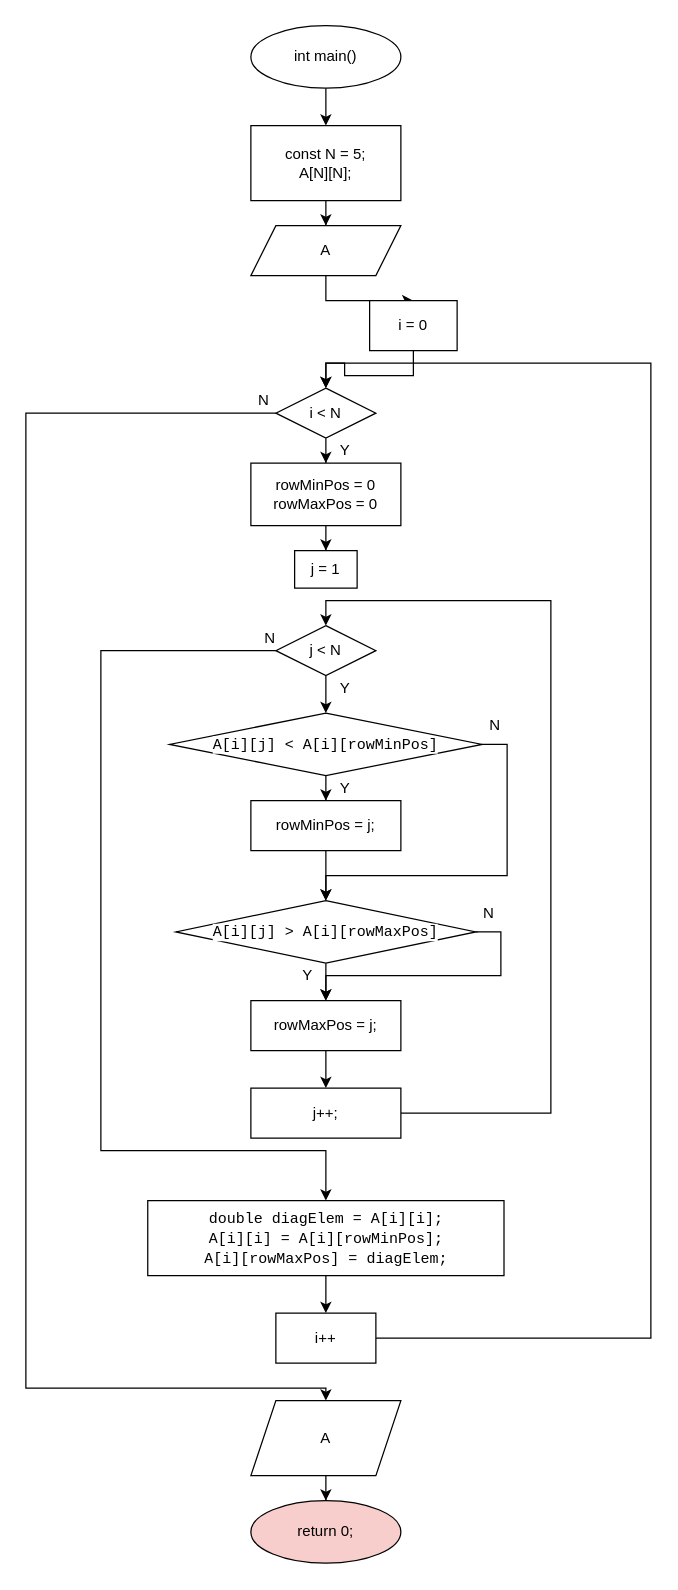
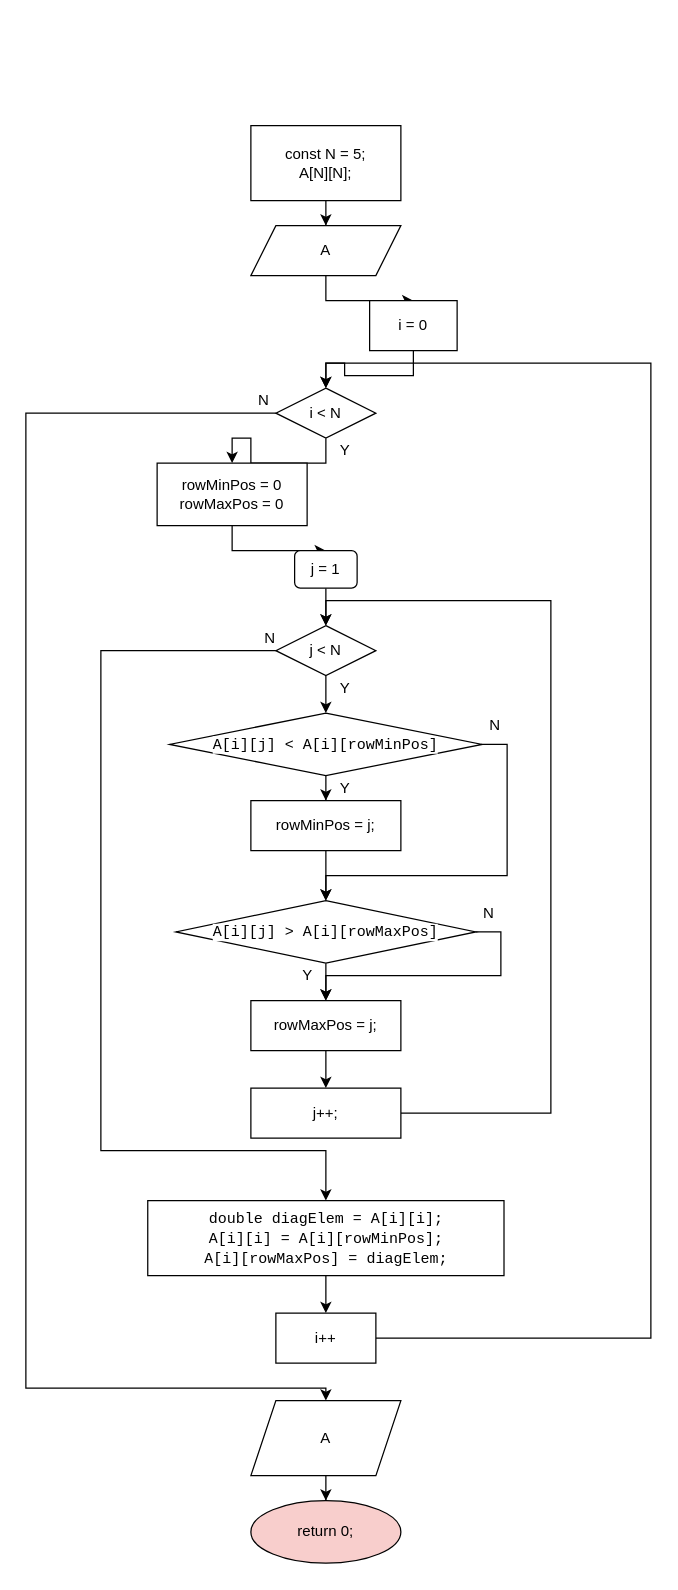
(326, 57) -> none
(326, 111) -> none
(326, 494) -> (232, 494)
(326, 569) -> (326, 569)
none -> (326, 592)
